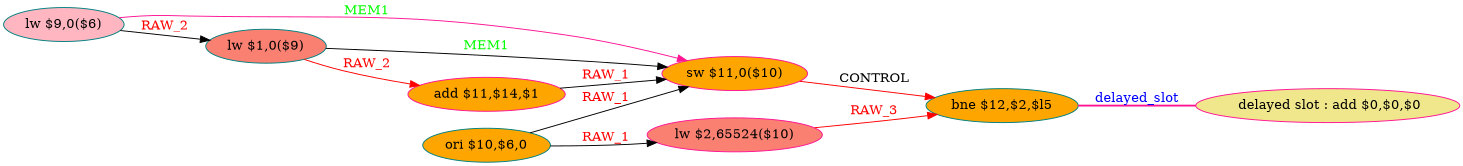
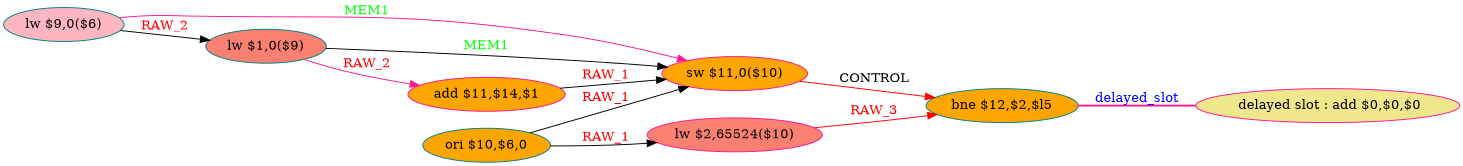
(357, 74) -> (357, 74)
